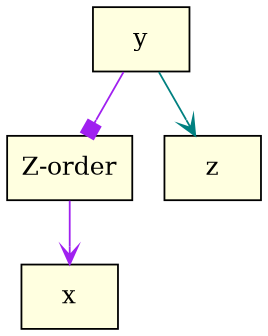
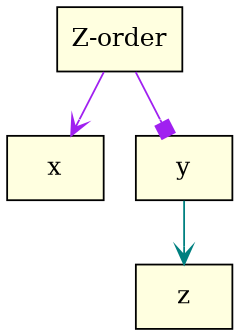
(110, 96) -> (148, 96)
